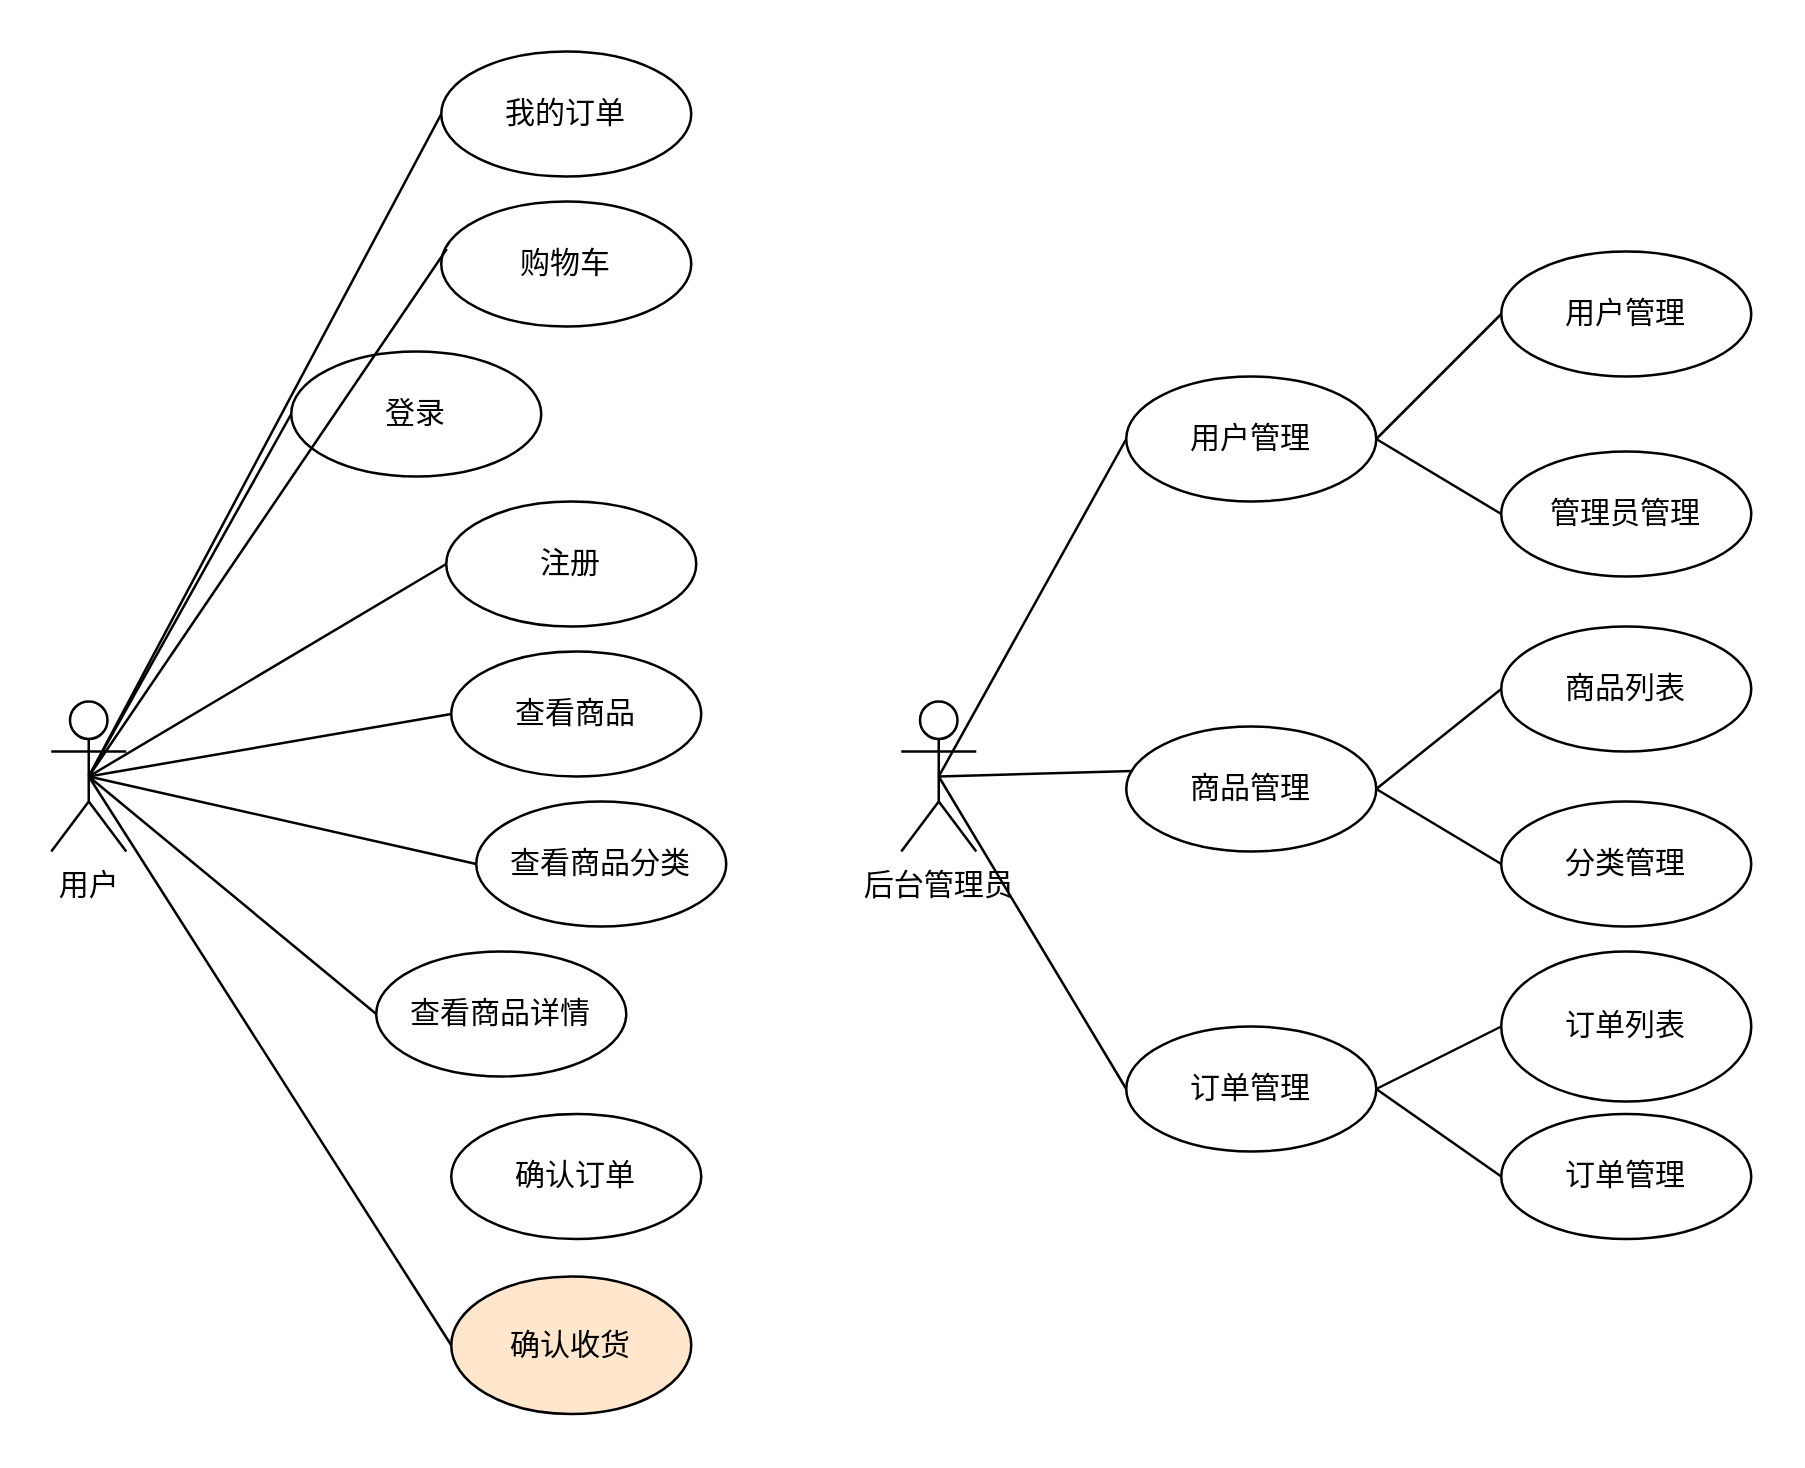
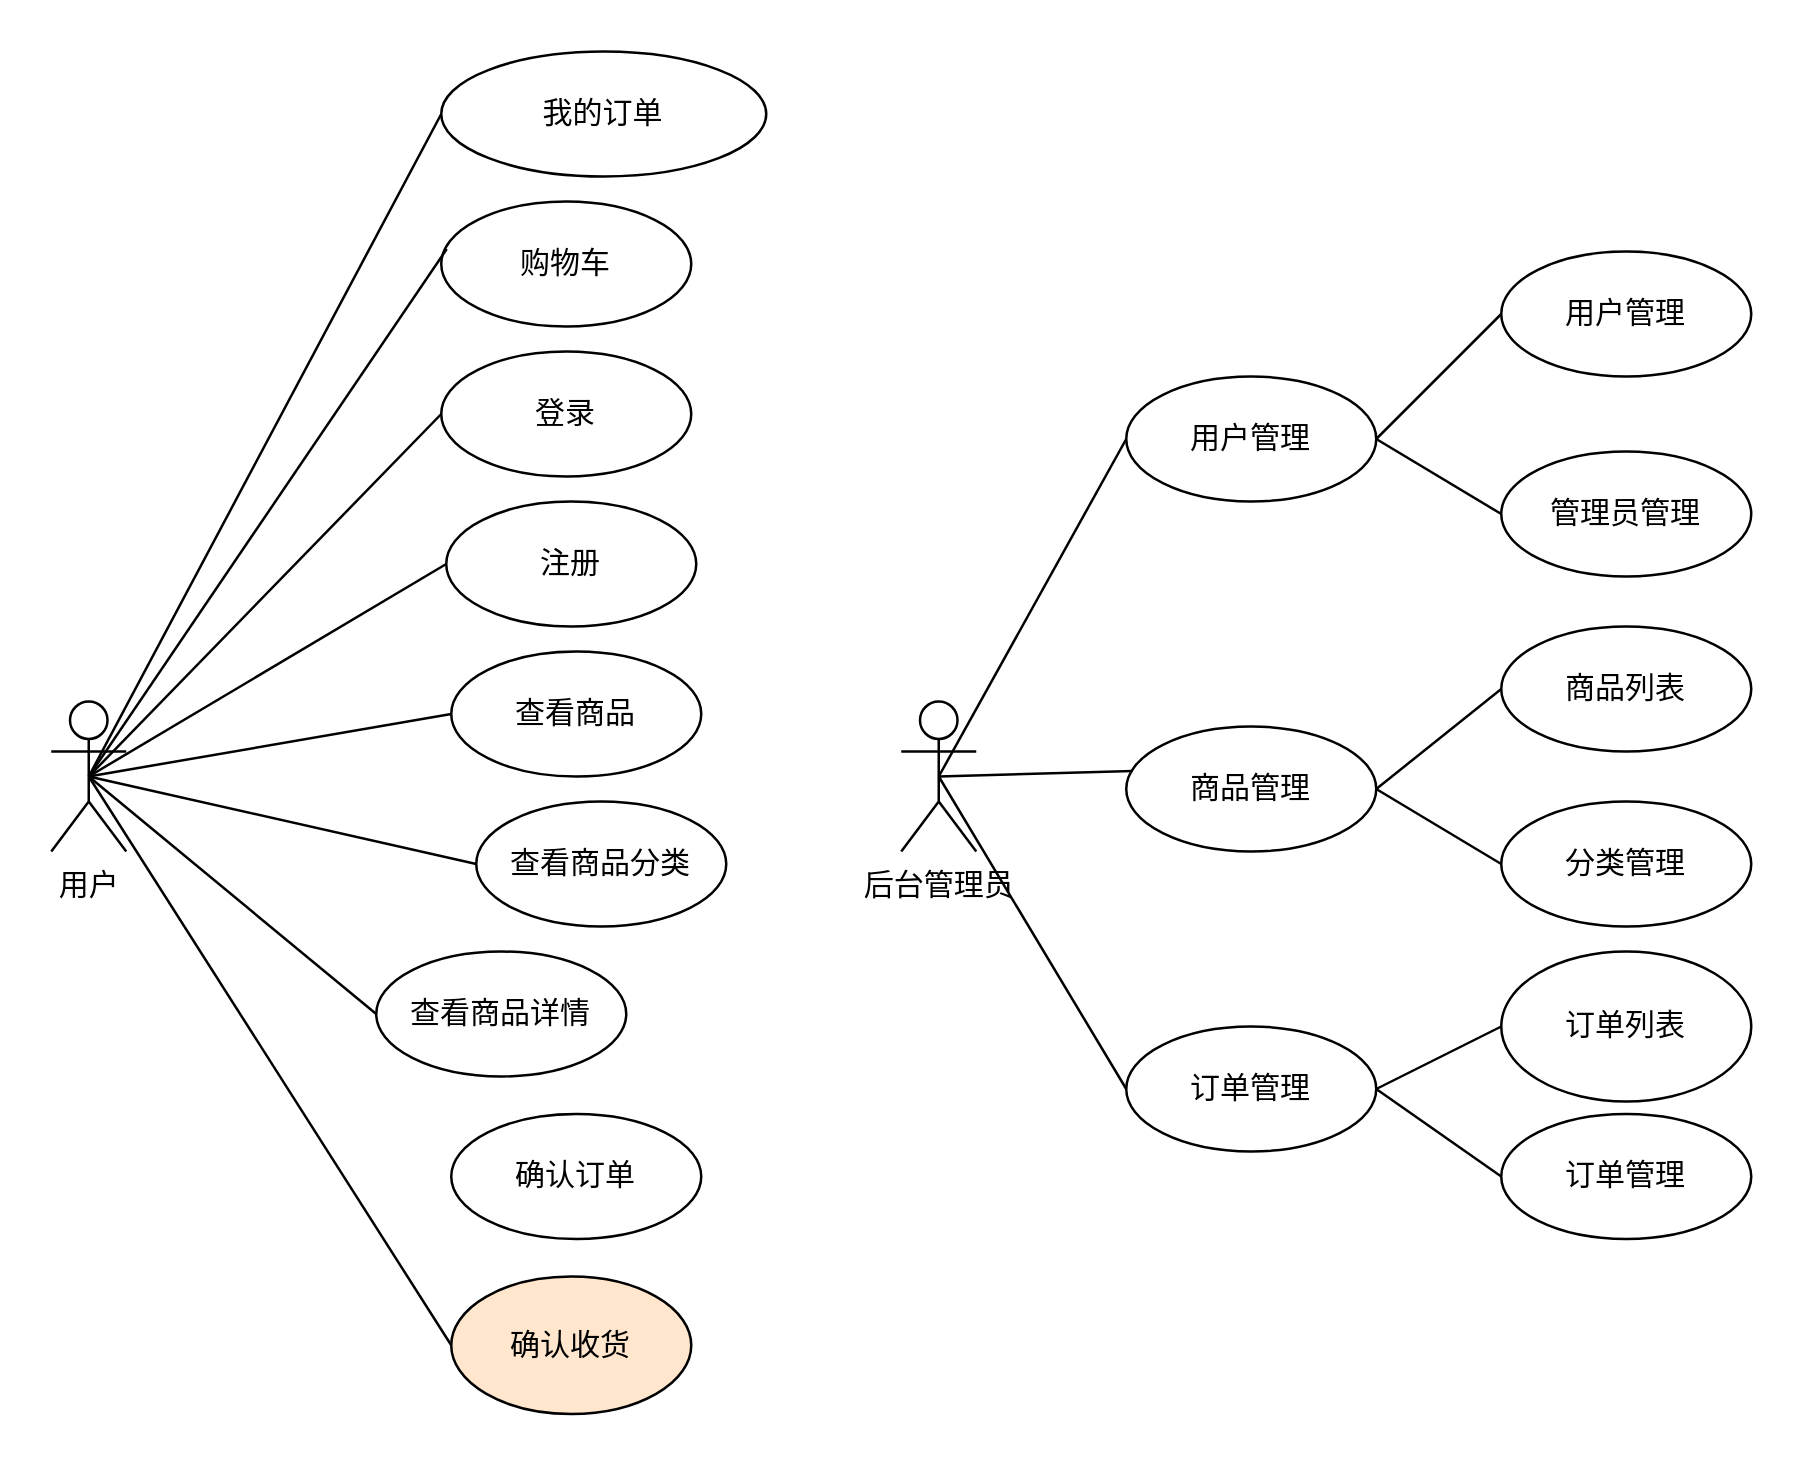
(566, 114) -> (604, 114)
(416, 414) -> (566, 414)
